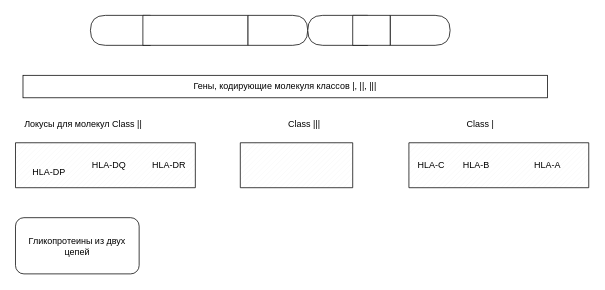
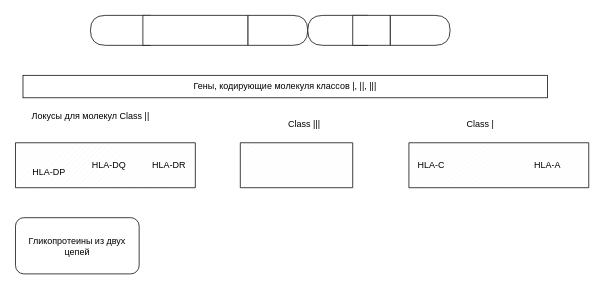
(83, 124) -> (90, 117)
(477, 165) -> none
